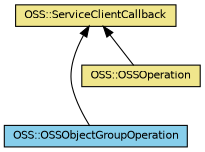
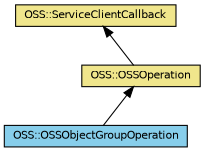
(71, 82) -> (115, 110)
